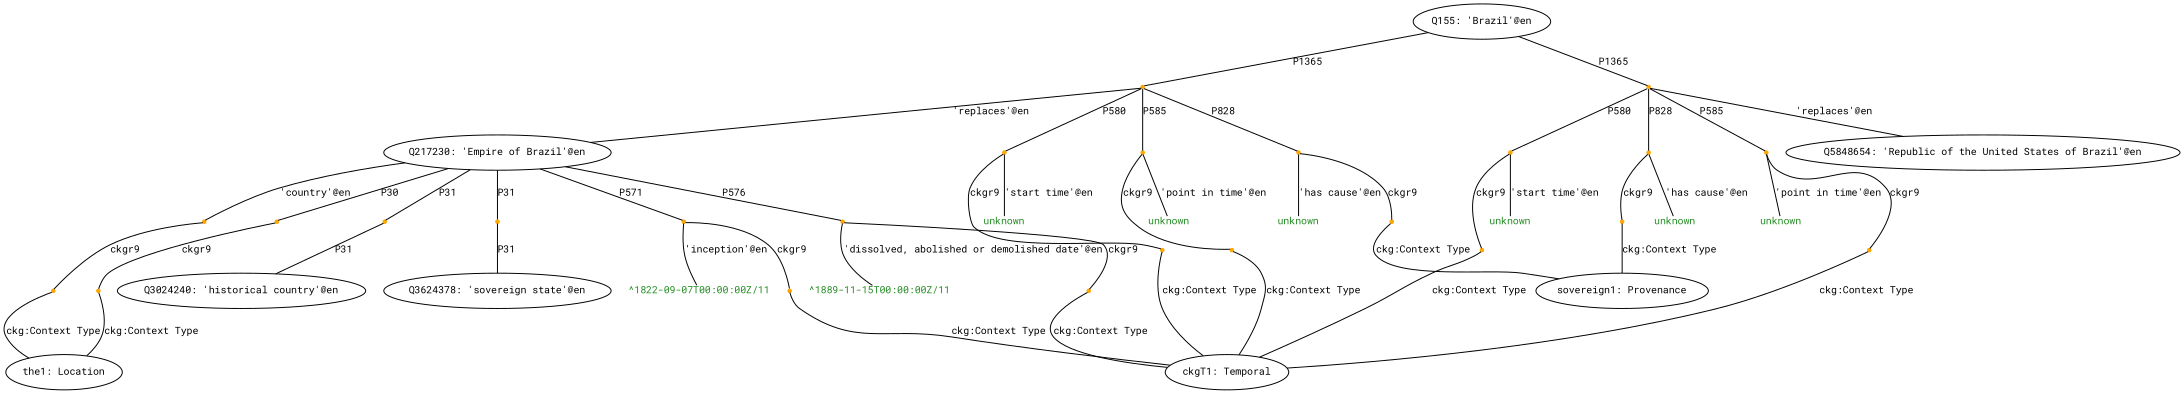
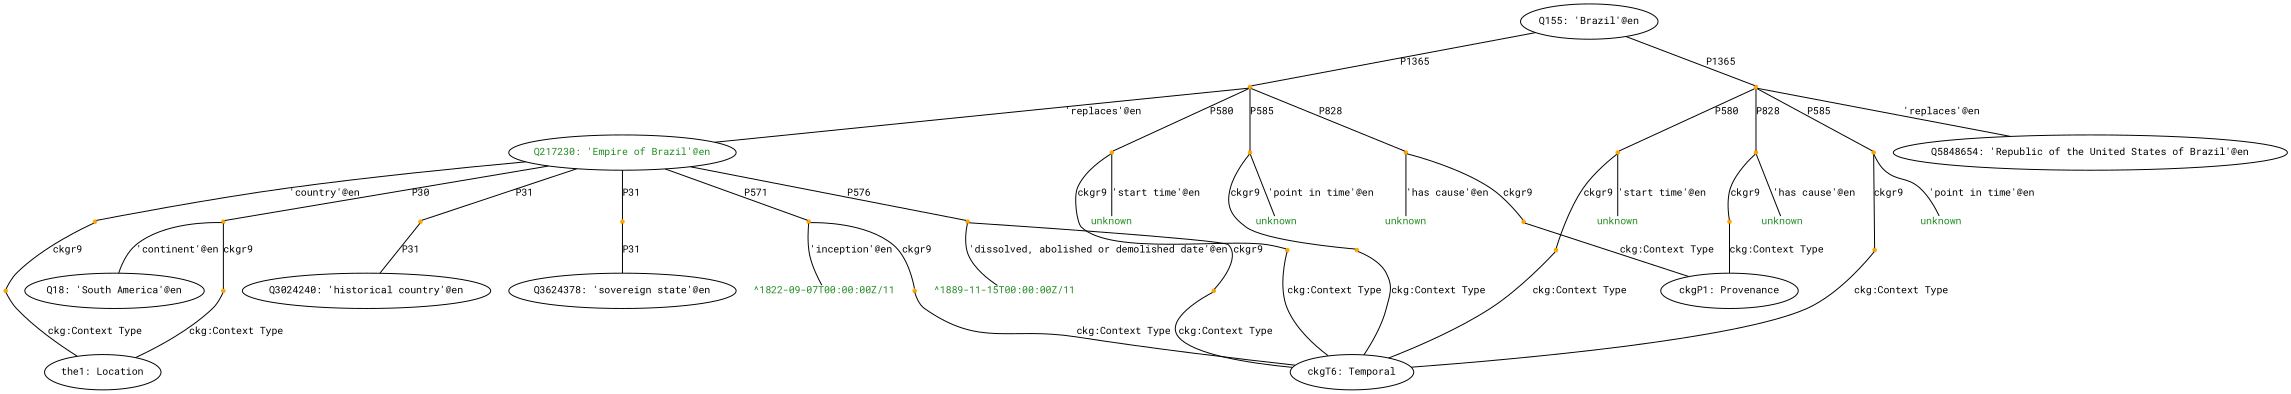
(497, 153) -> (622, 153)
none -> (115, 291)
(1622, 291) -> (1730, 291)
(1227, 372) -> (1352, 372)
